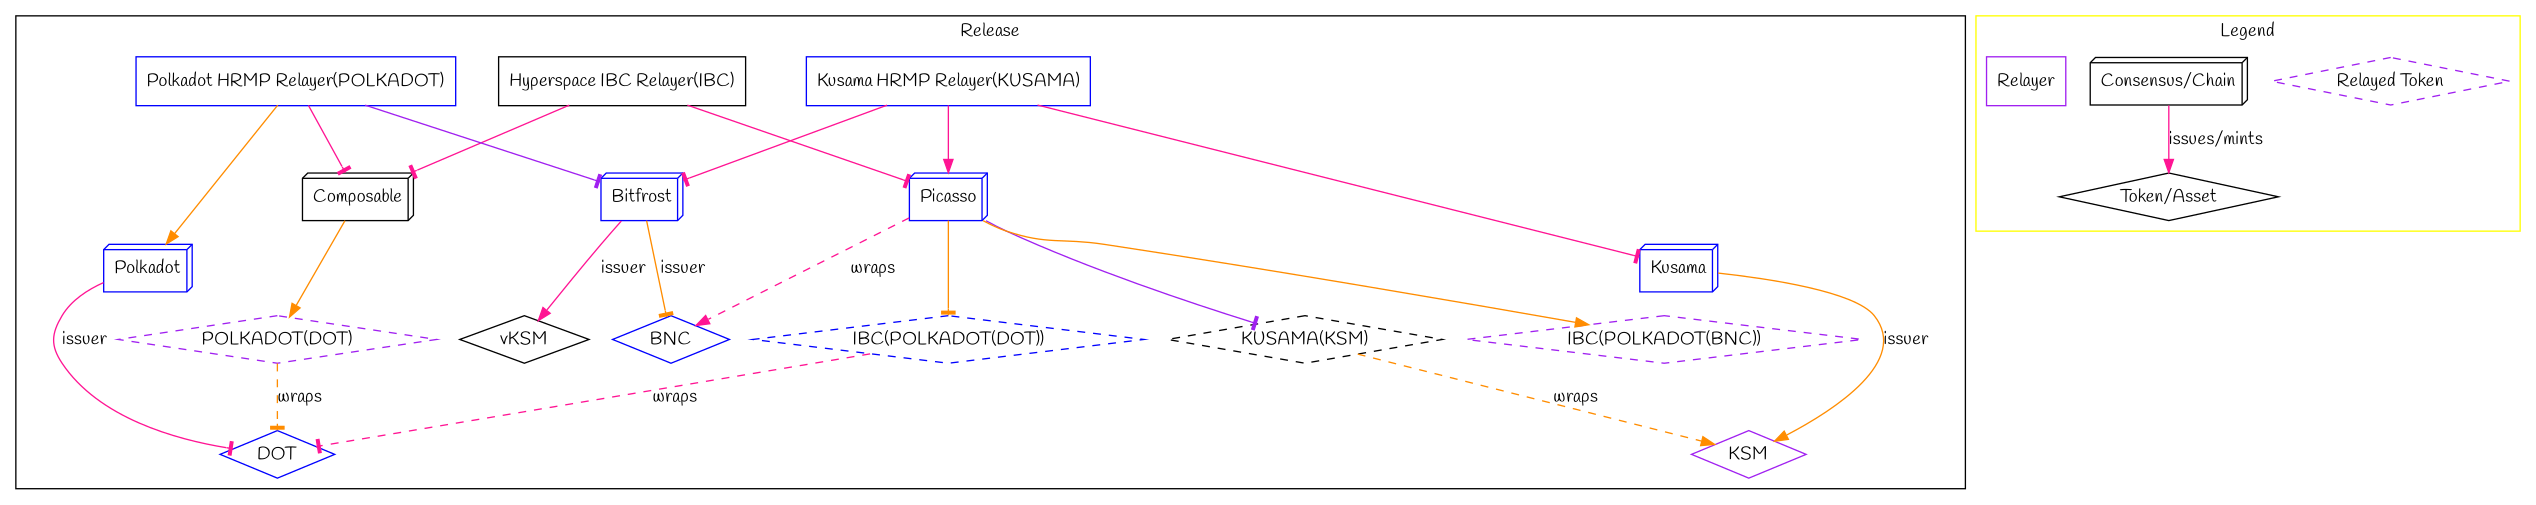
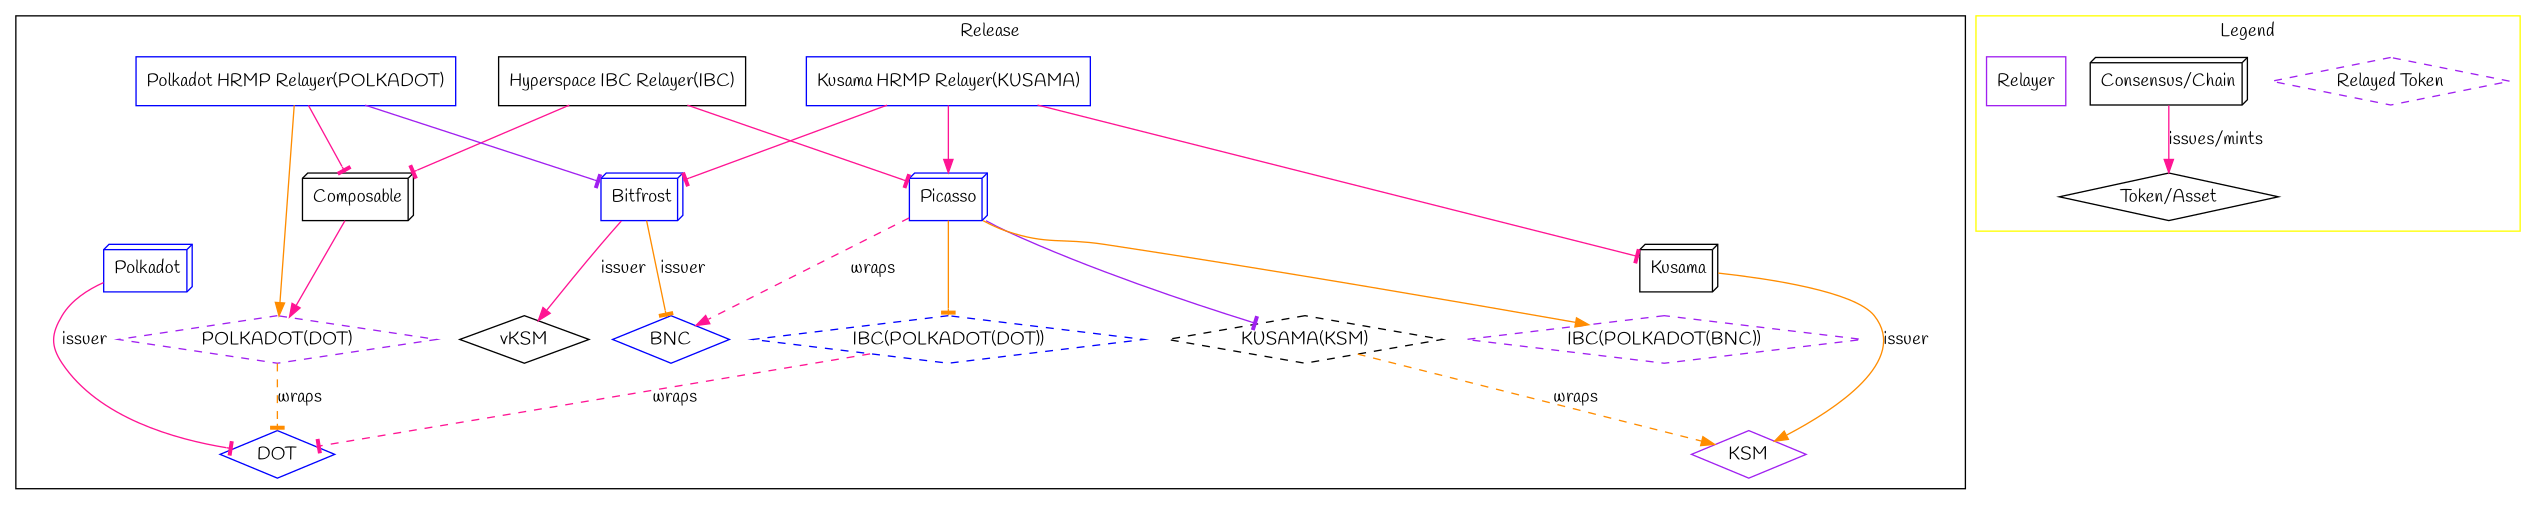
(226, 169) -> (287, 204)
(321, 263) -> (321, 263)
(1679, 268) -> (1679, 268)
